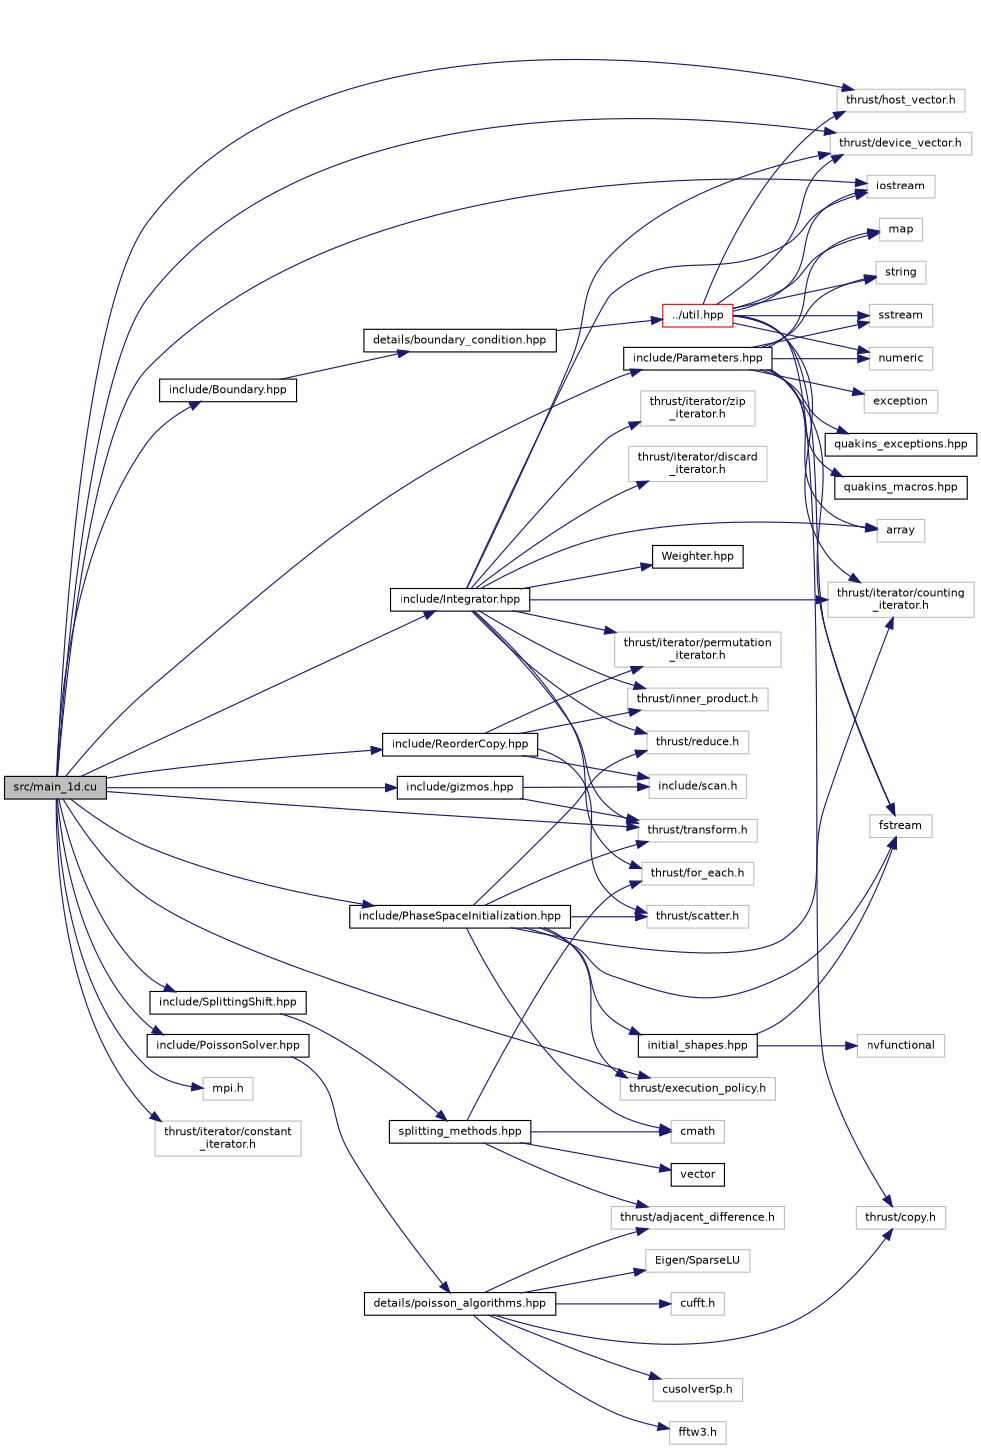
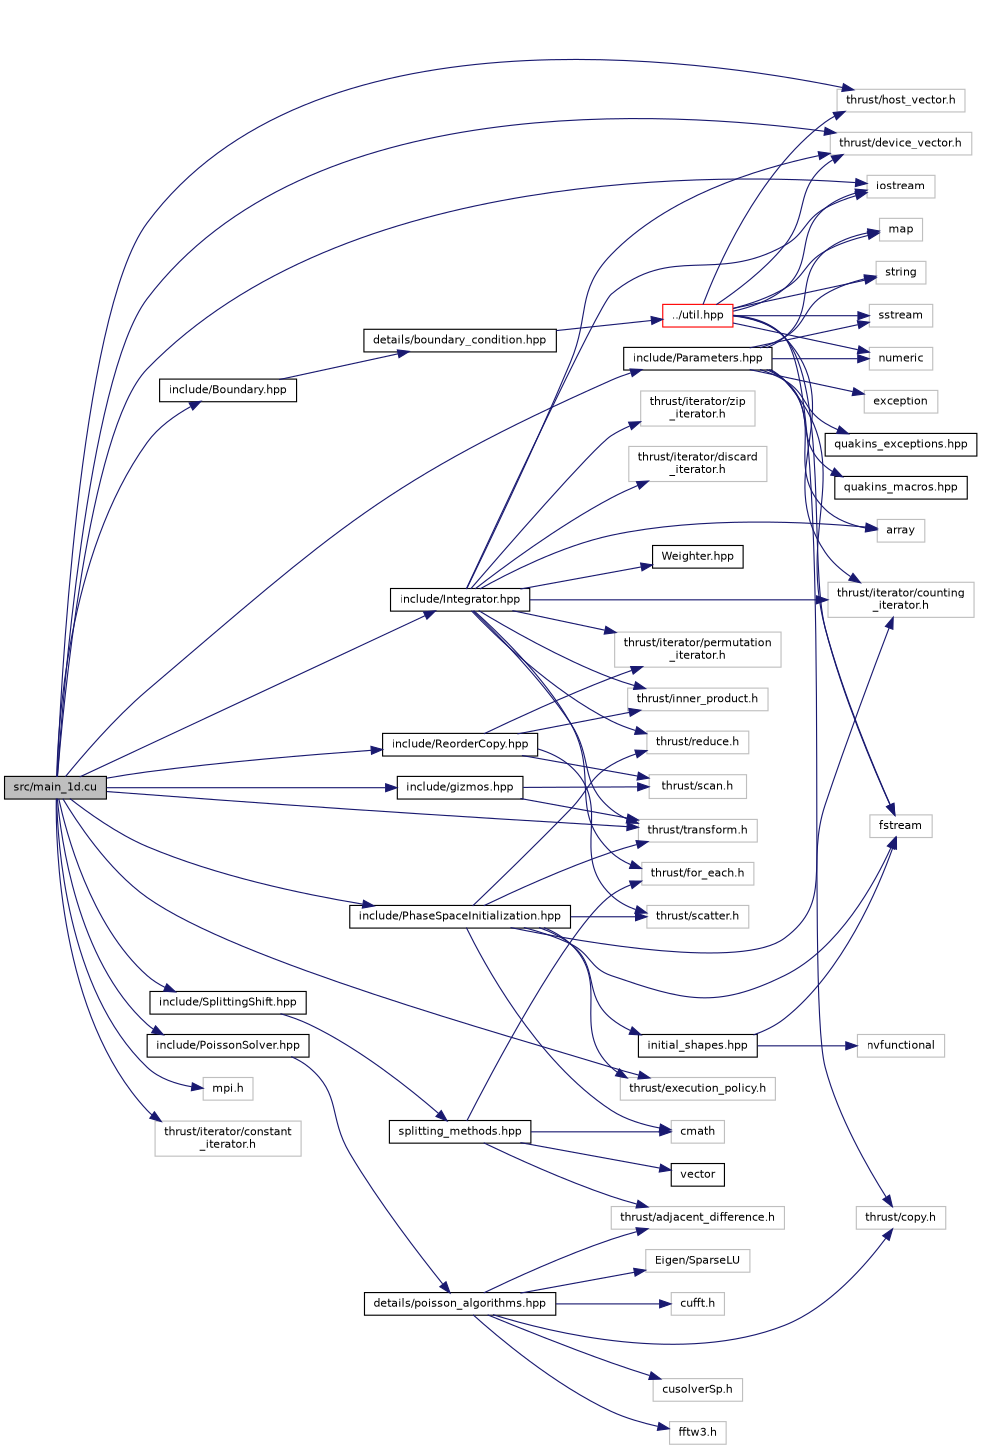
(698, 787) -> (698, 787)
